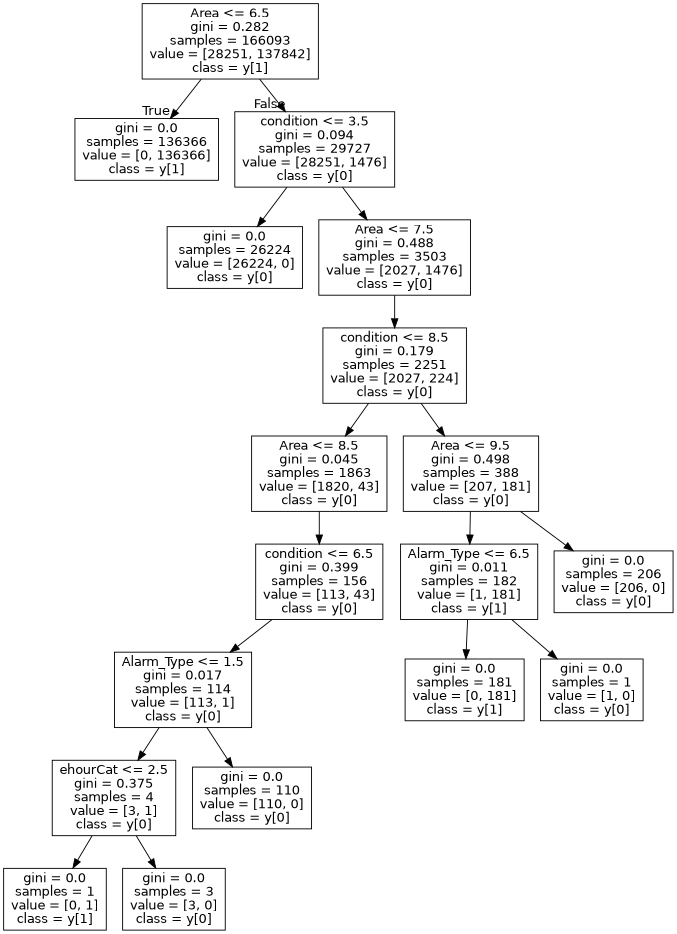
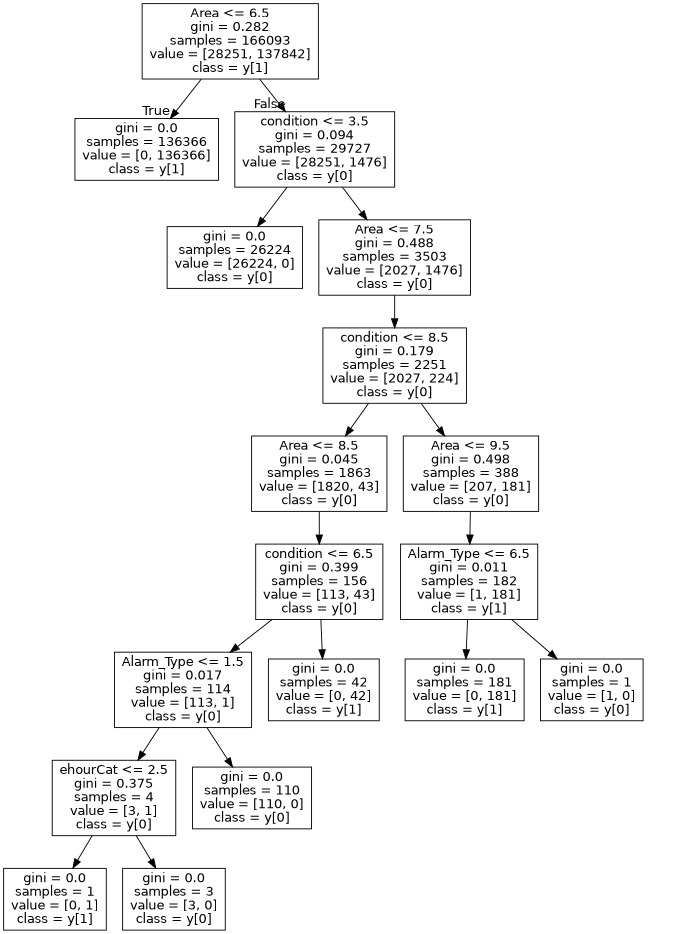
(614, 582) -> none
none -> (324, 690)
